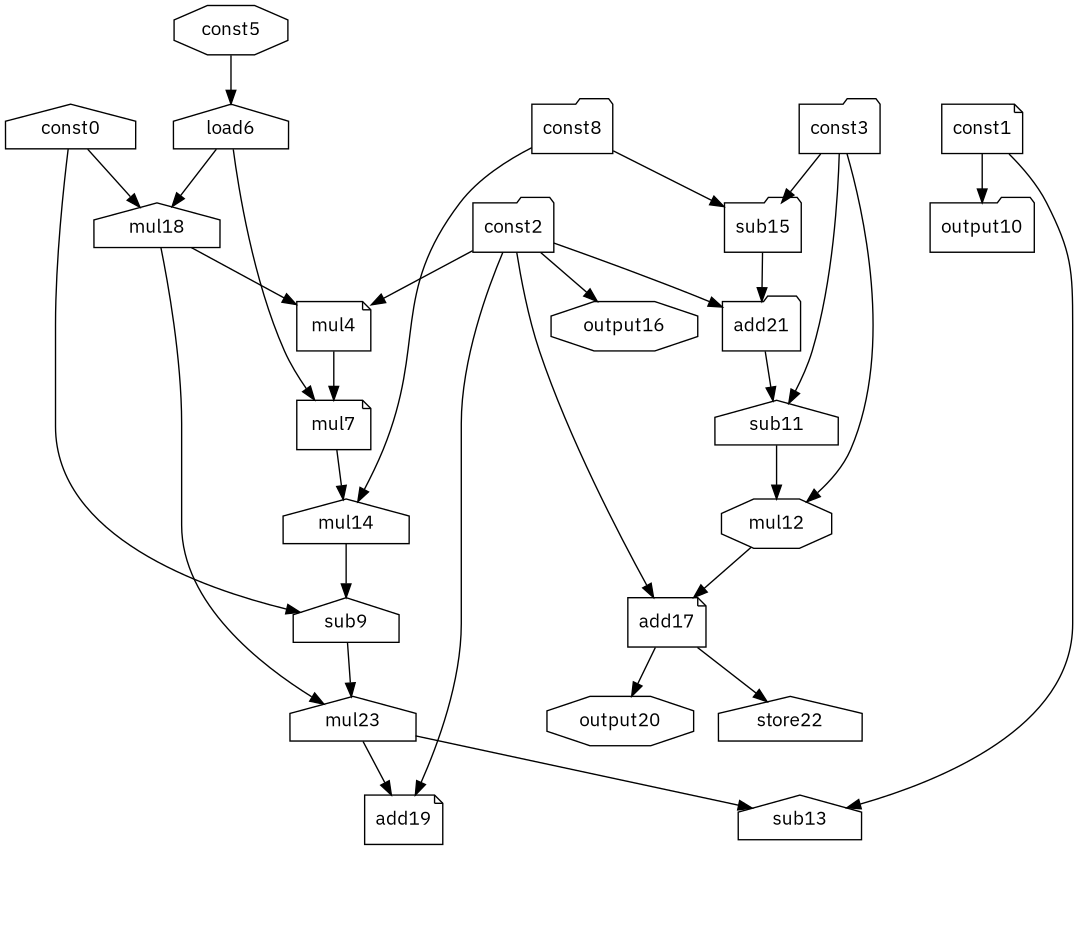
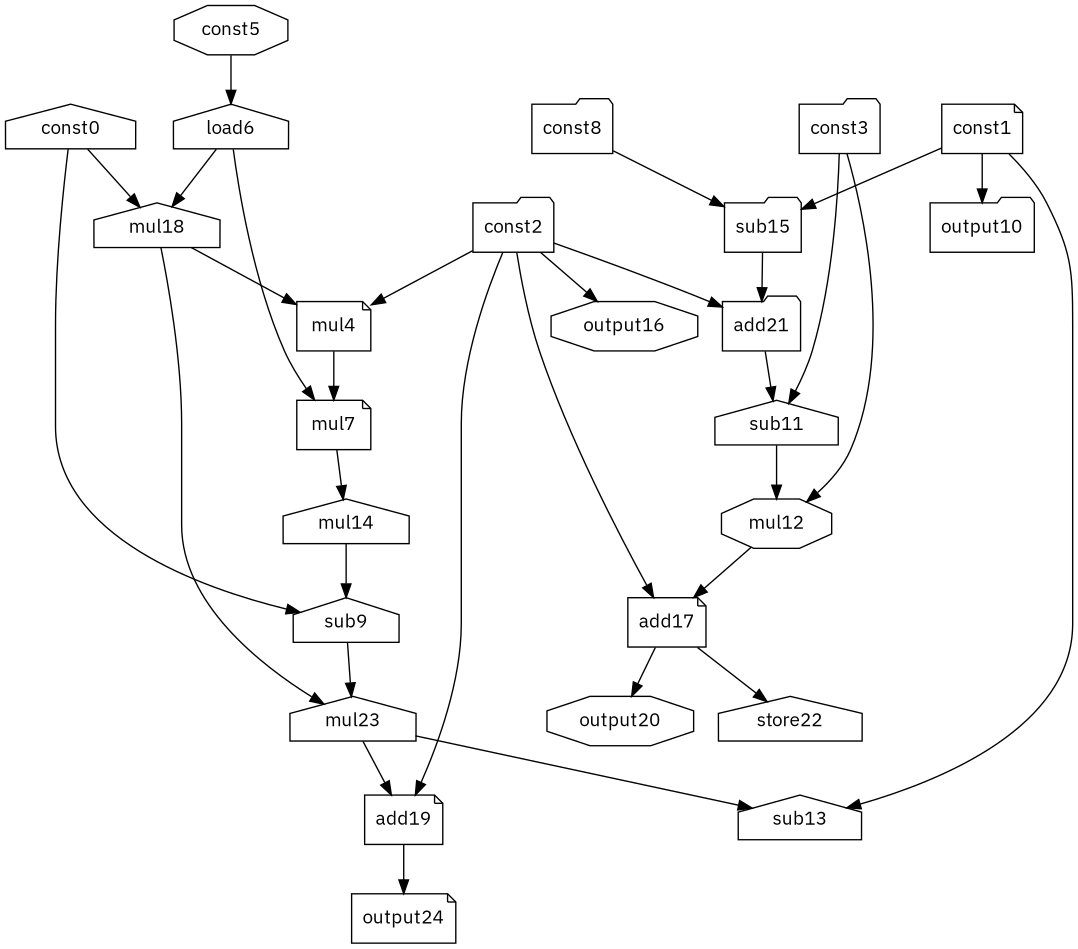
(806, 173) -> (878, 176)
(415, 299) -> none
none -> (404, 918)
